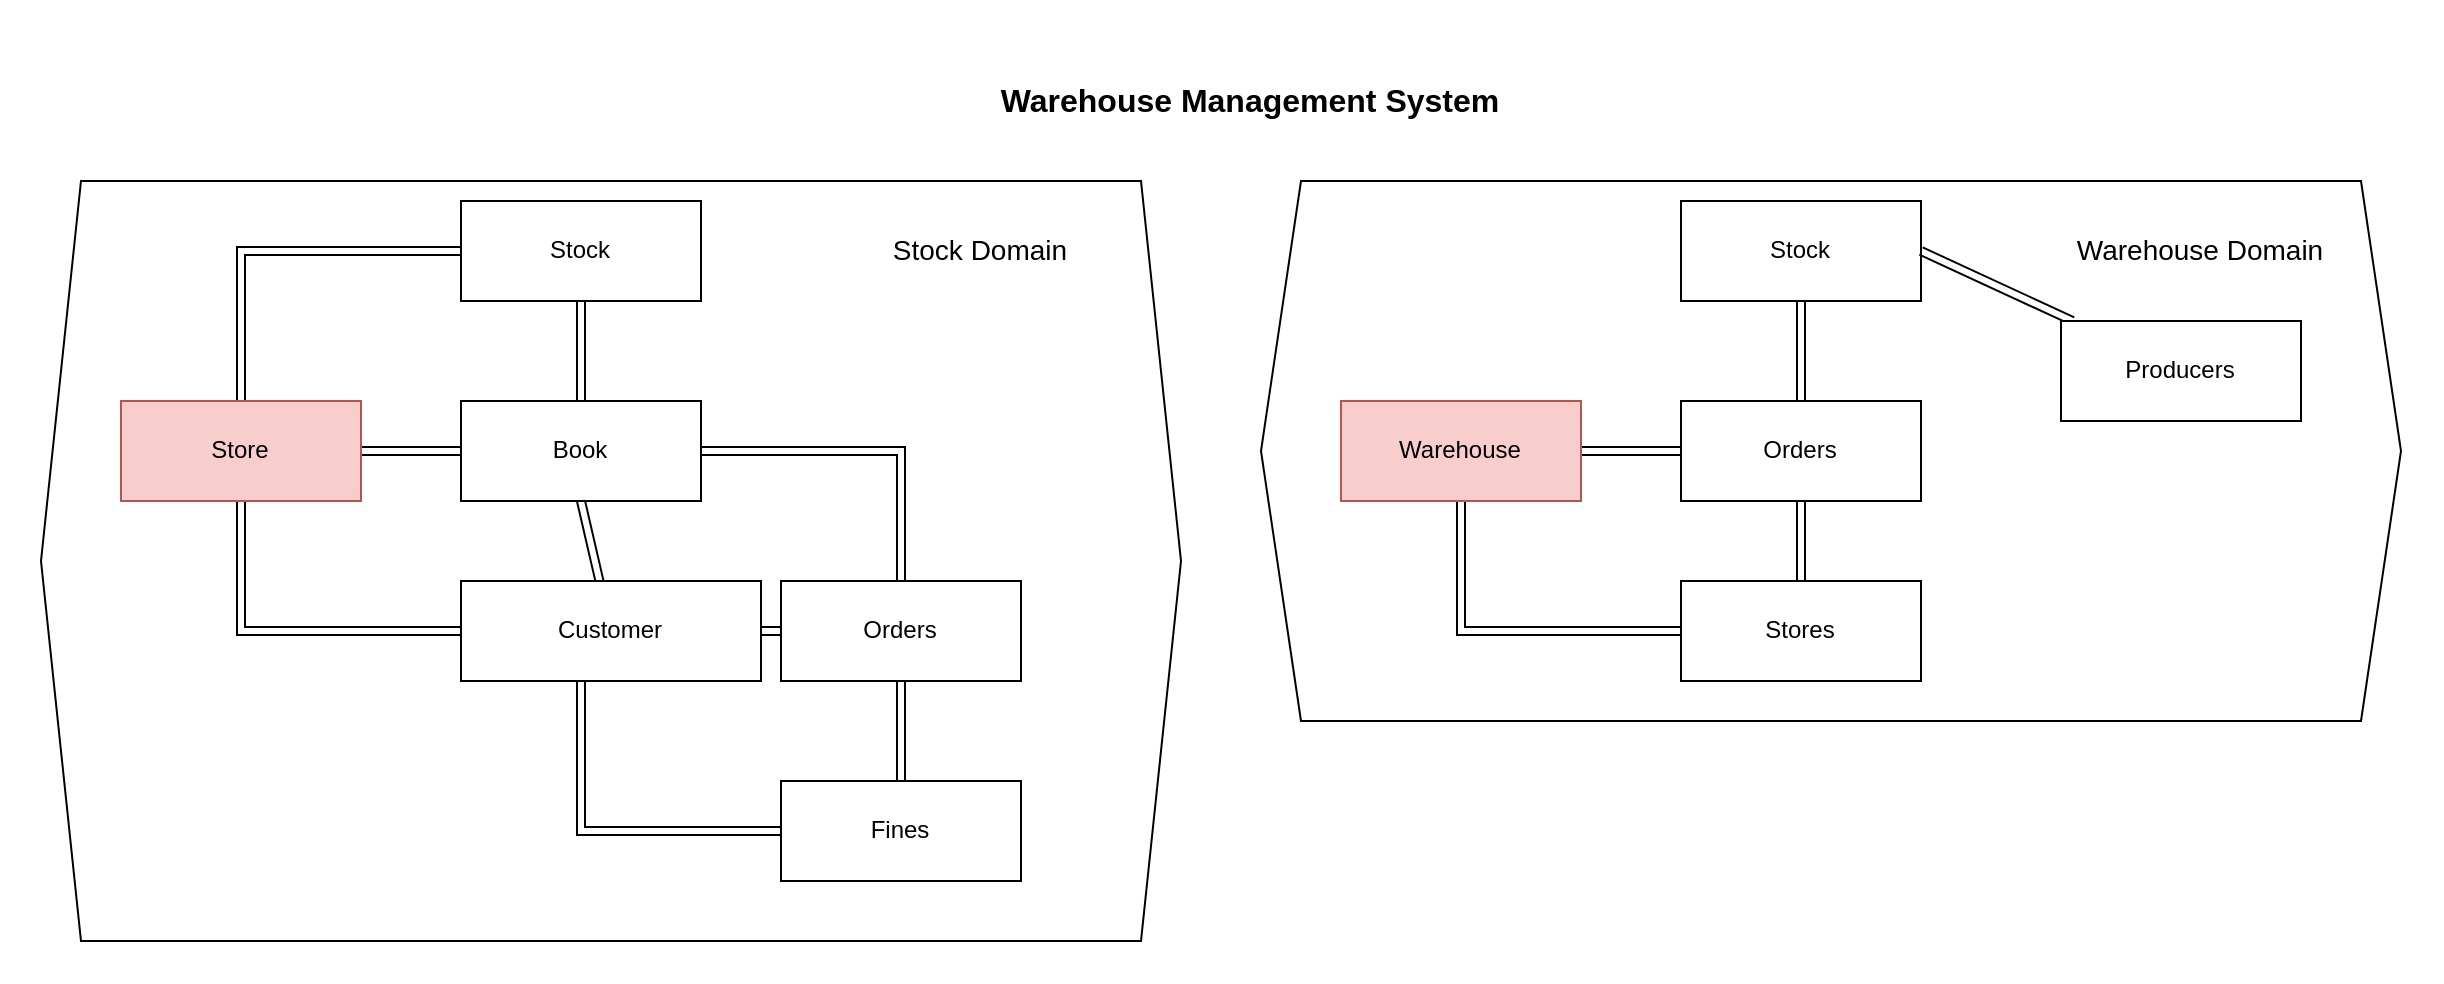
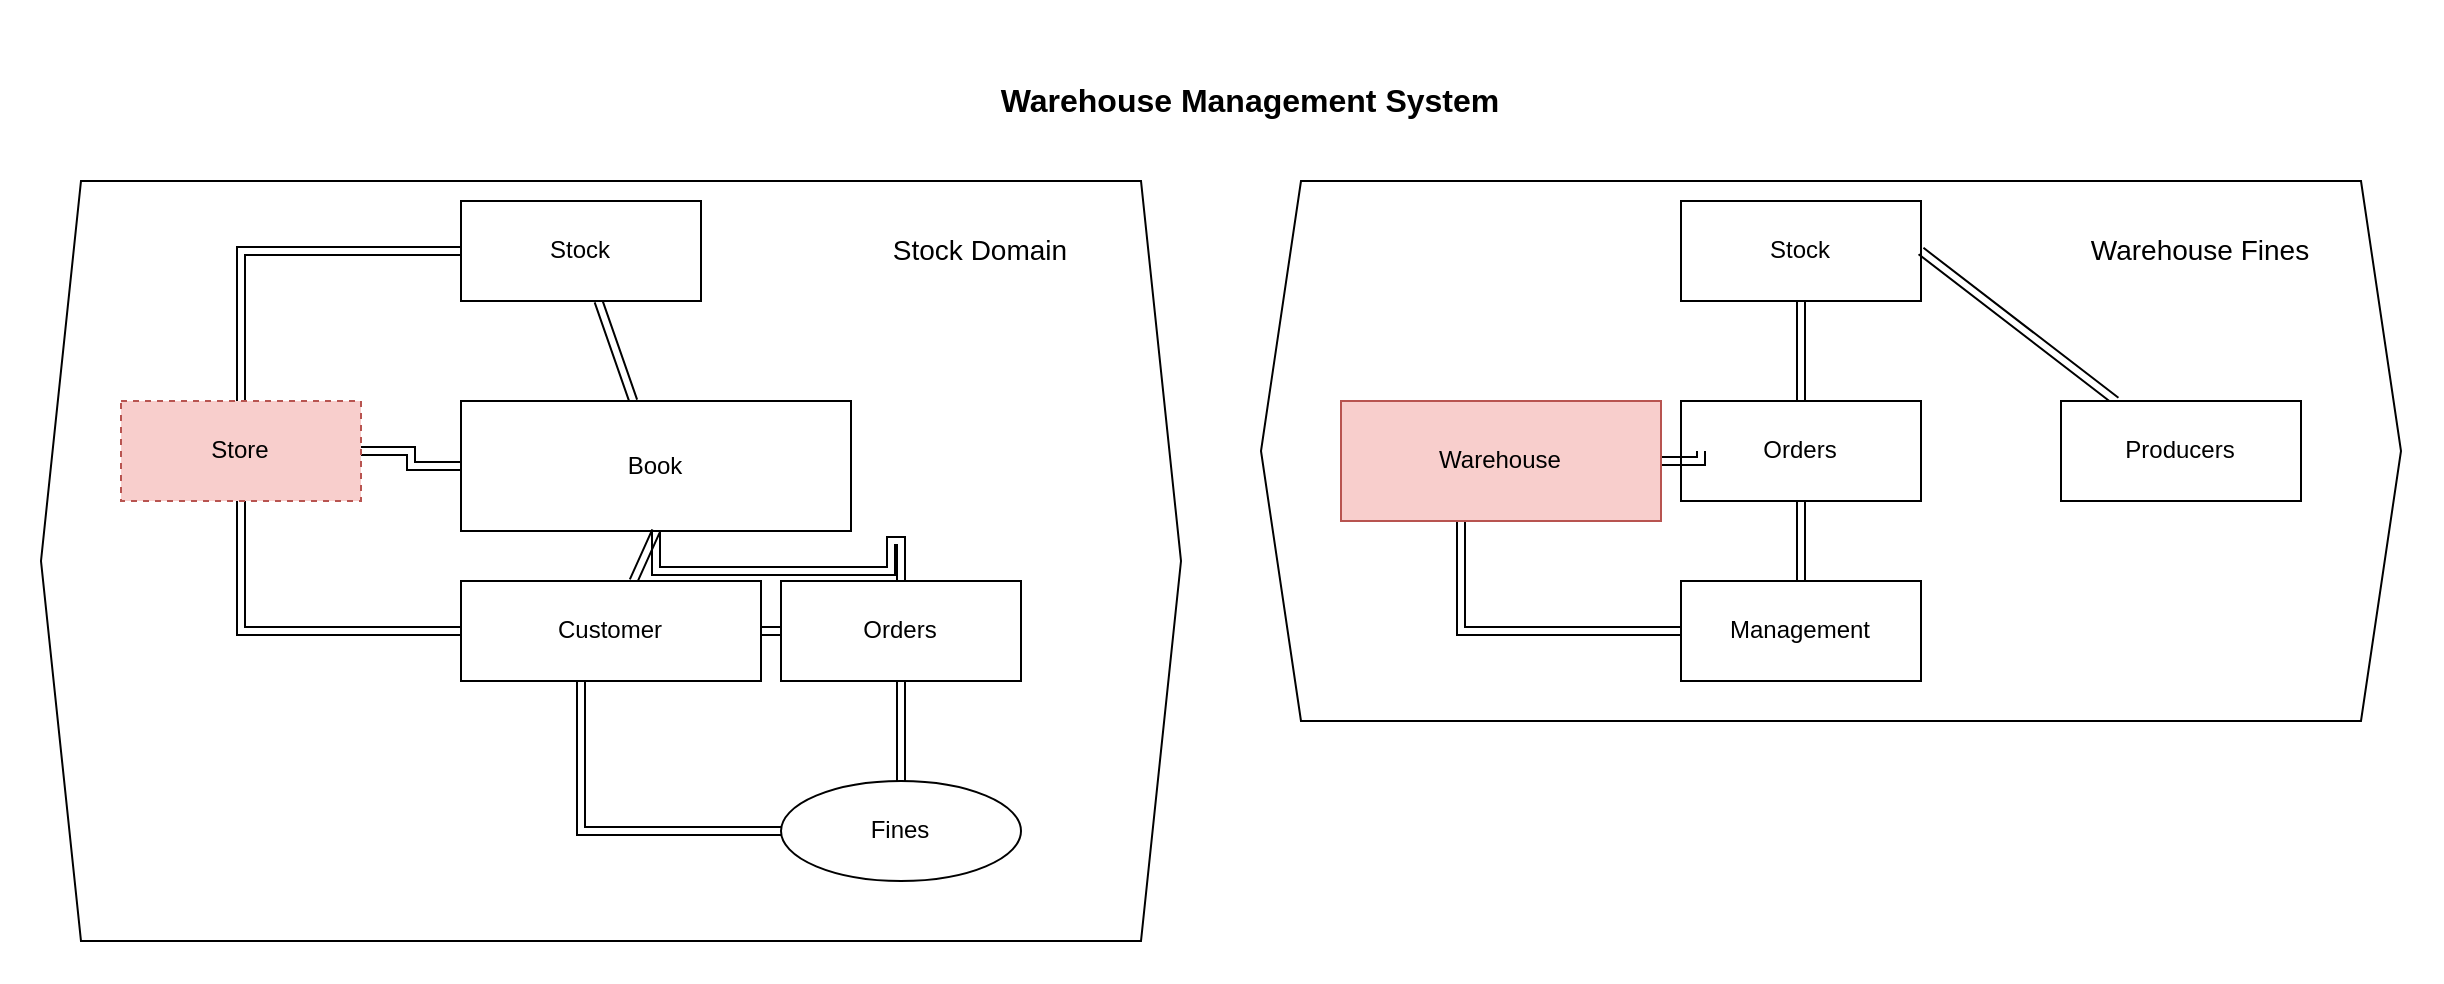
(2201, 251) -> (2201, 251)
(2181, 371) -> (2181, 451)
(241, 451) -> (241, 451)
(581, 451) -> (656, 466)
(1461, 451) -> (1501, 461)
(1801, 631) -> (1801, 631)
(901, 831) -> (901, 831)
